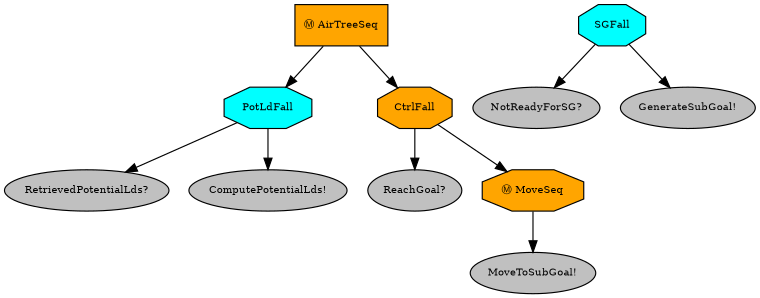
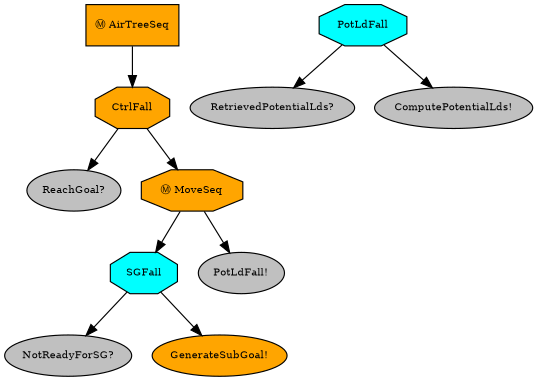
(309, 62) -> none
(688, 108) -> (220, 356)
none -> (171, 227)
(533, 273) -> (241, 273)
